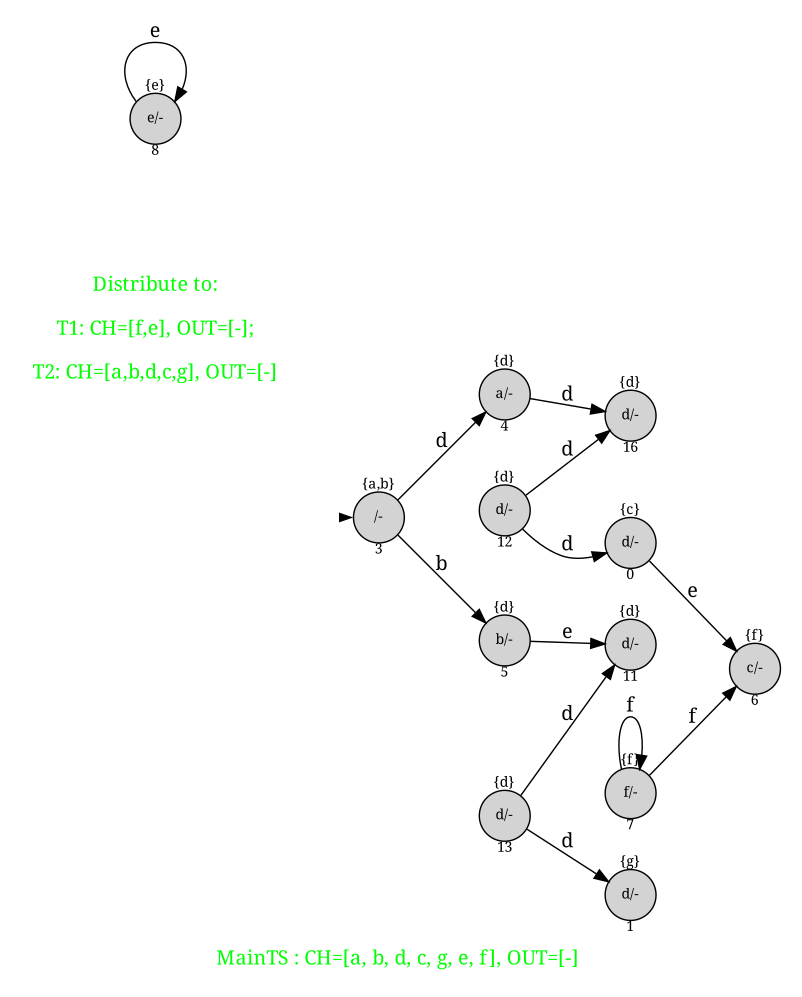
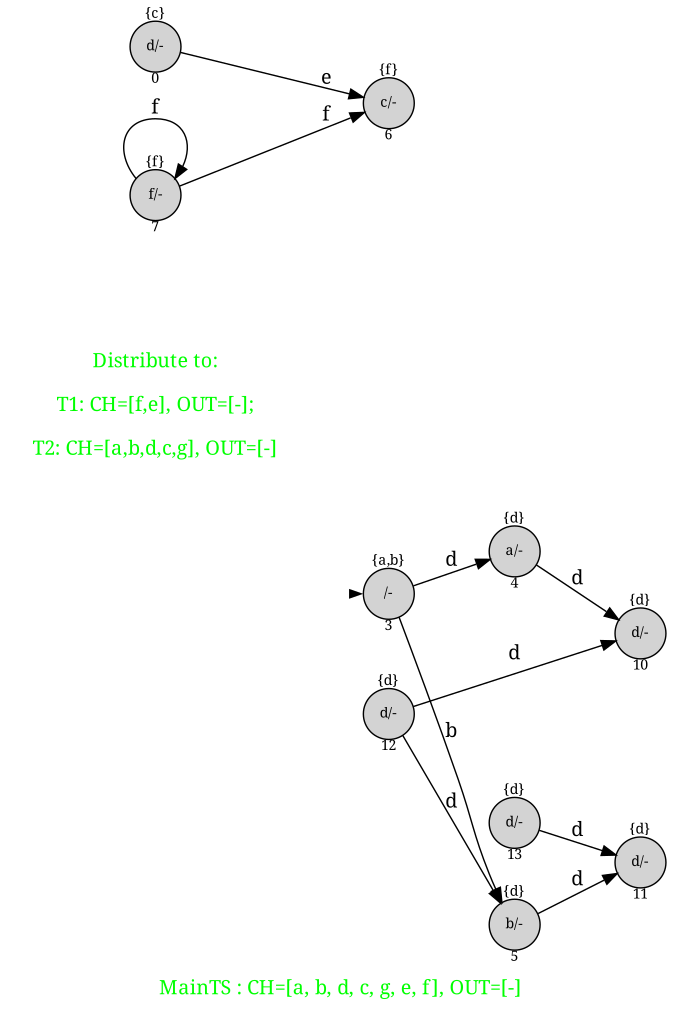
(156, 119) -> none
(631, 416) -> (640, 633)
(554, 553) -> (448, 813)
(568, 633) -> (578, 880)
(631, 895) -> none
